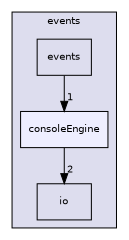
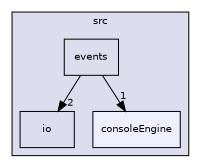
(64, 22) -> (100, 22)
(64, 161) -> (72, 89)
